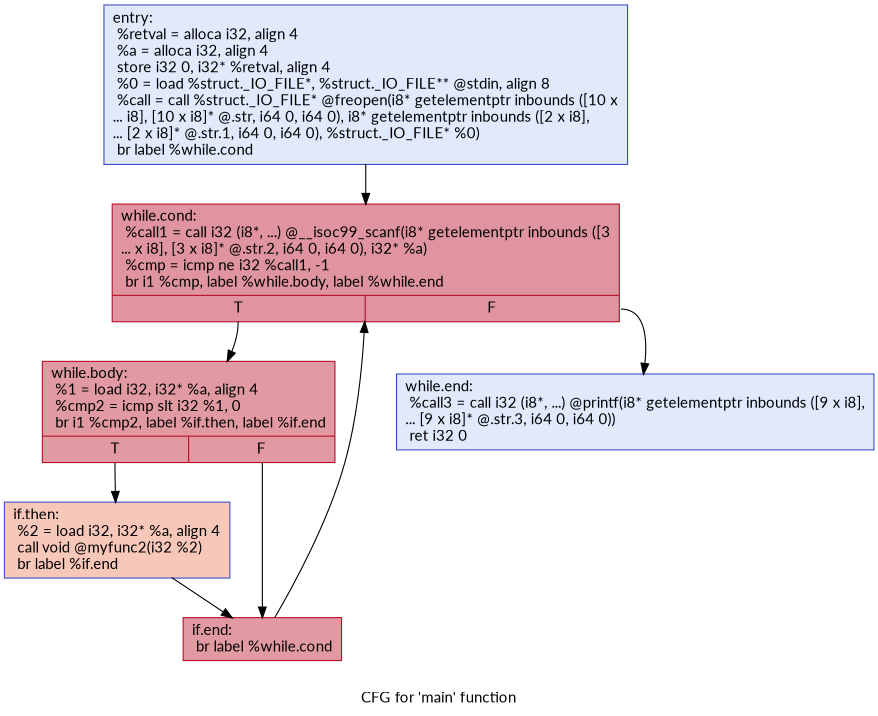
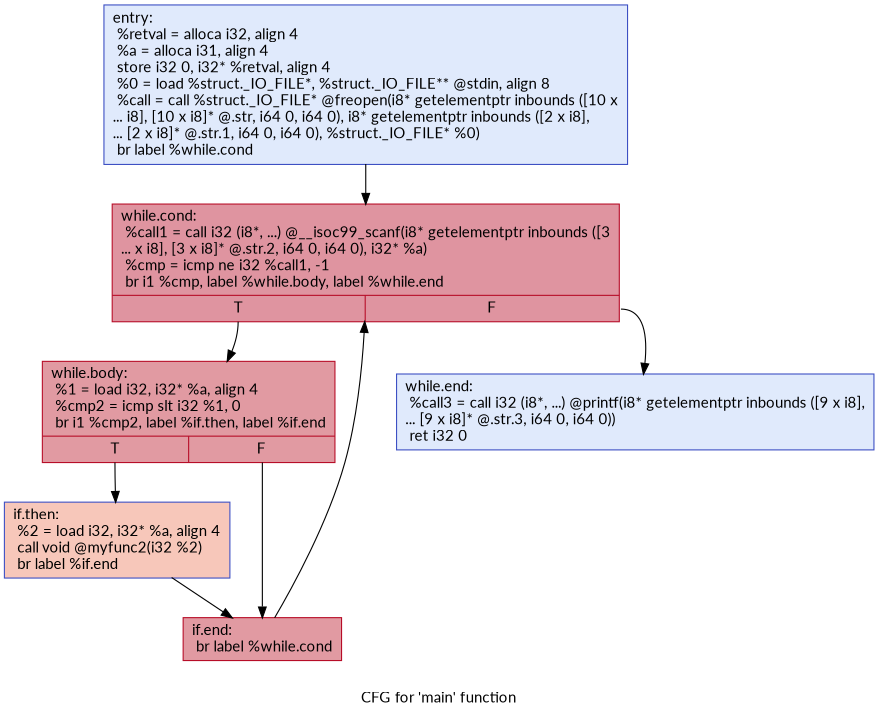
(191, 51) -> (191, 51)
